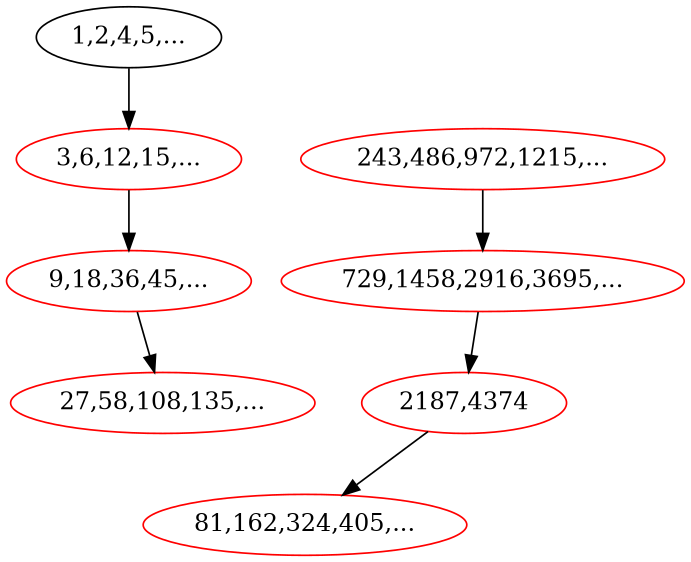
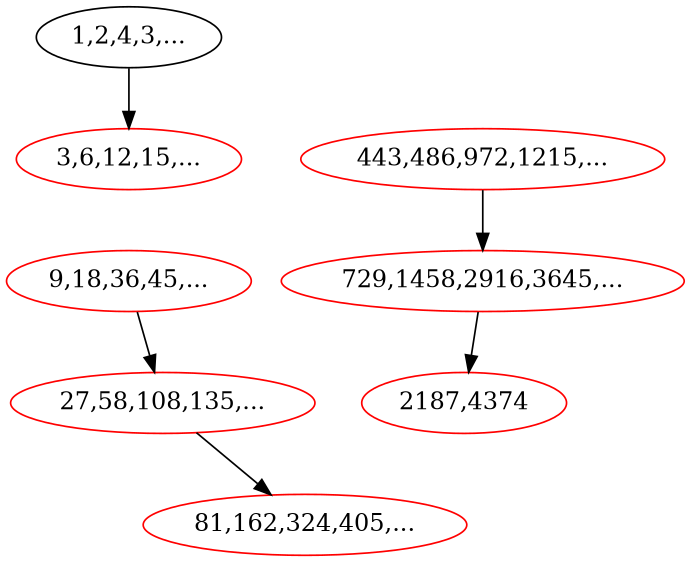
(129, 37) -> (129, 37)
(483, 159) -> (483, 159)
(129, 212) -> none
(483, 281) -> (483, 281)
(392, 458) -> (227, 458)
